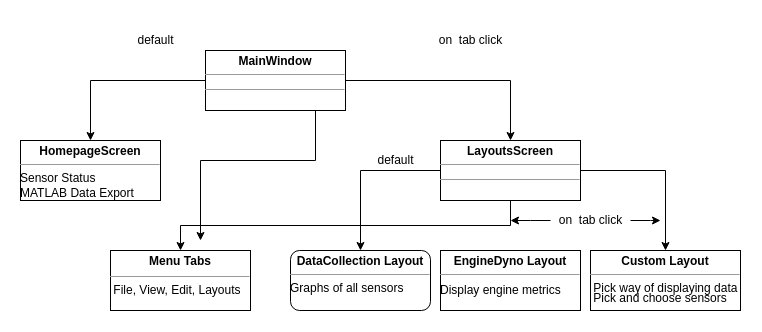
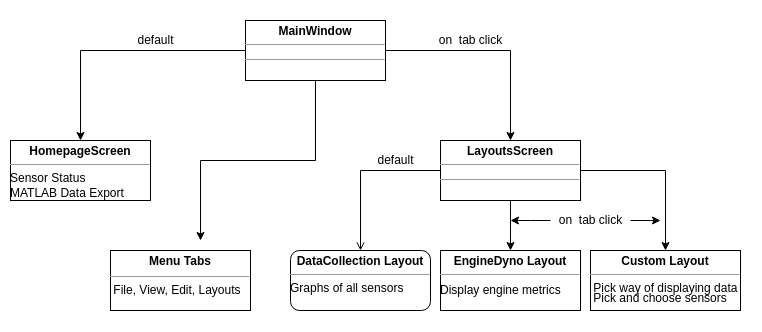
(276, 81) -> (316, 51)
(91, 171) -> (81, 171)
(338, 226) -> (511, 233)
(361, 242) -> (361, 244)
